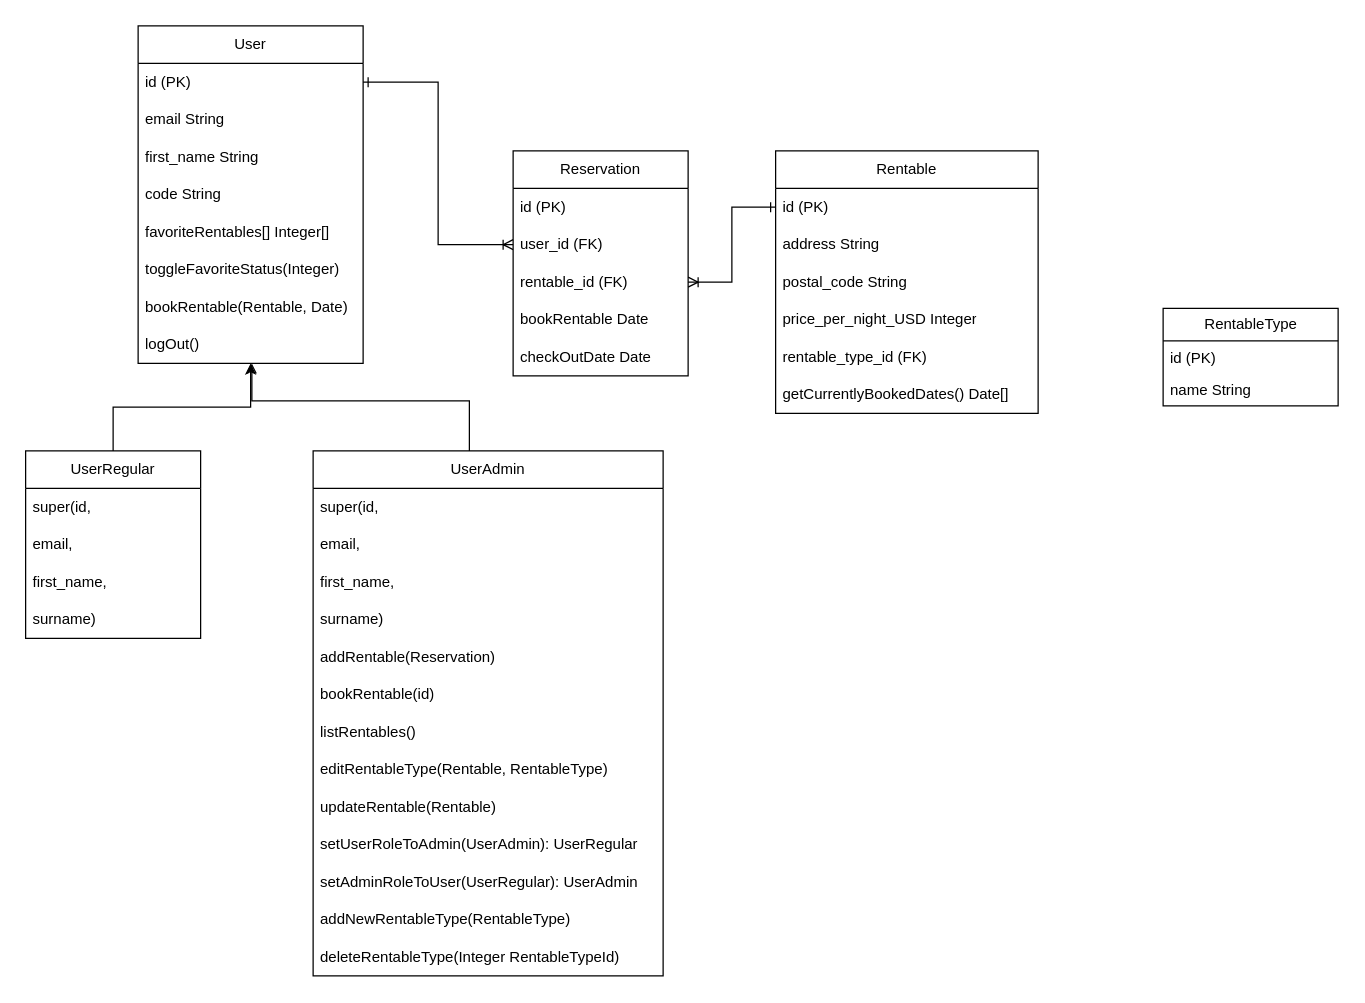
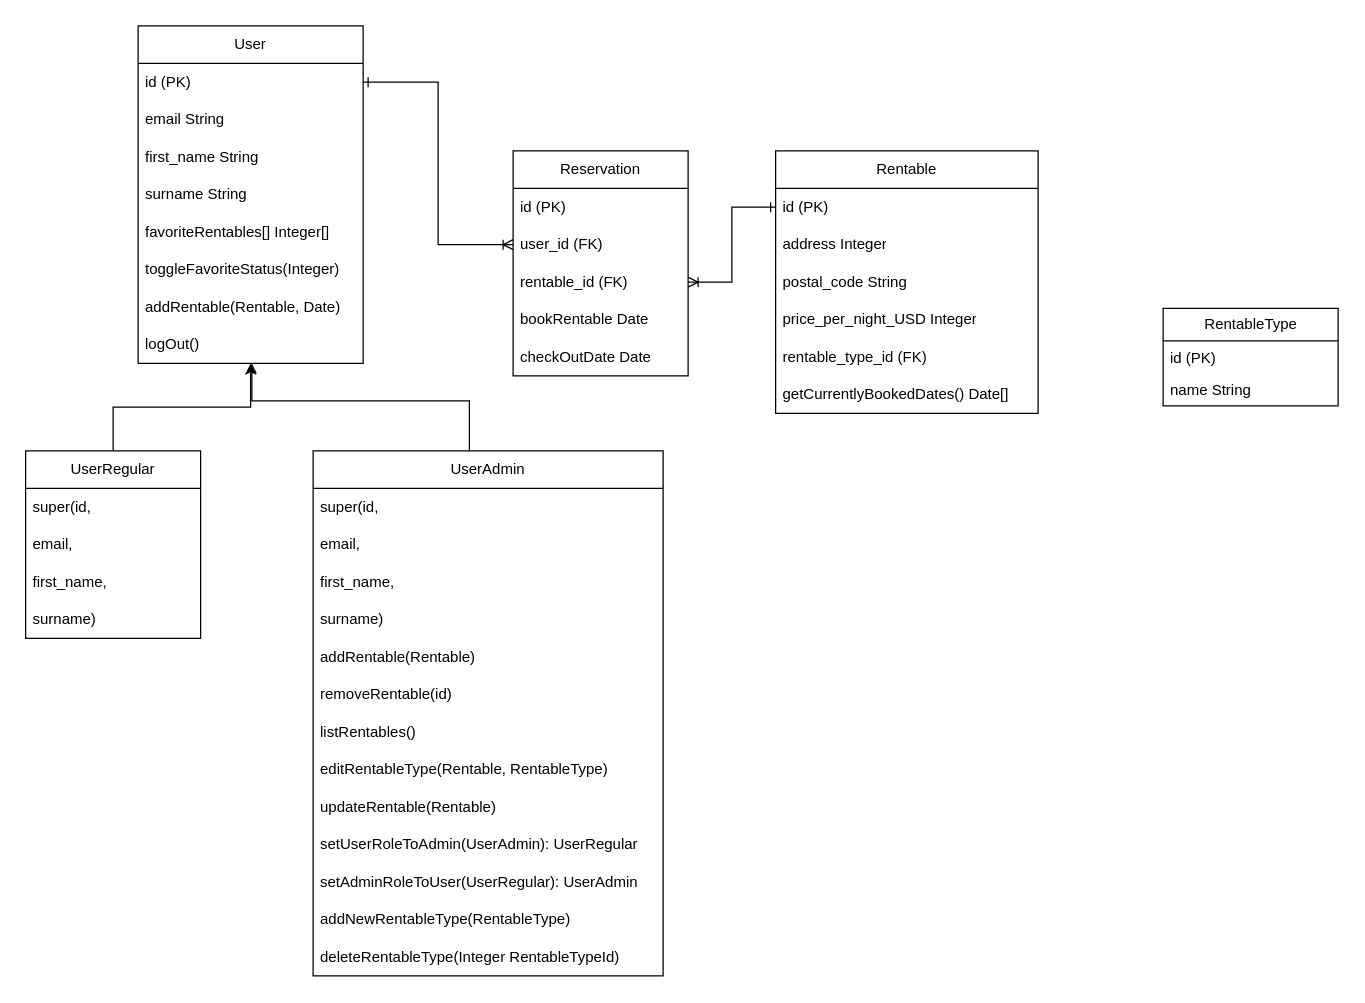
(188, 194) -> (201, 194)
(838, 244) -> (844, 244)
(252, 307) -> (251, 307)
(418, 657) -> (405, 657)
(384, 694) -> (392, 694)
